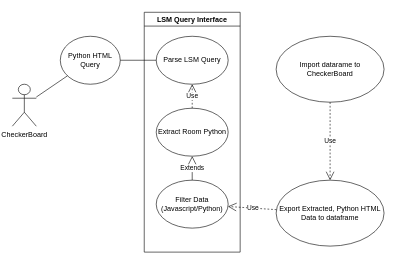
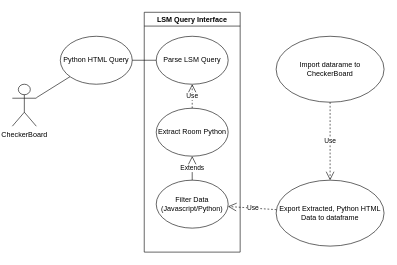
(90, 60) -> (96, 60)
